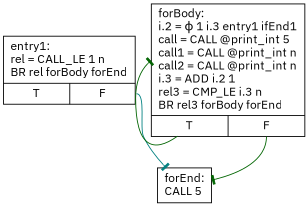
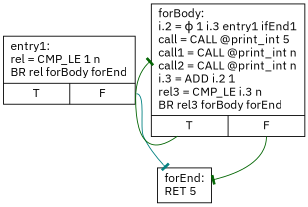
(58, 59) -> (56, 59)
(183, 191) -> (181, 191)
